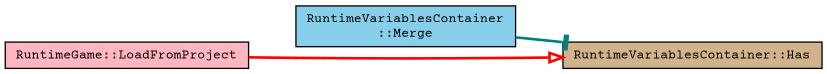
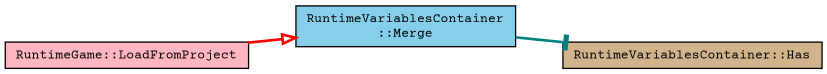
(399, 58) -> (265, 41)
